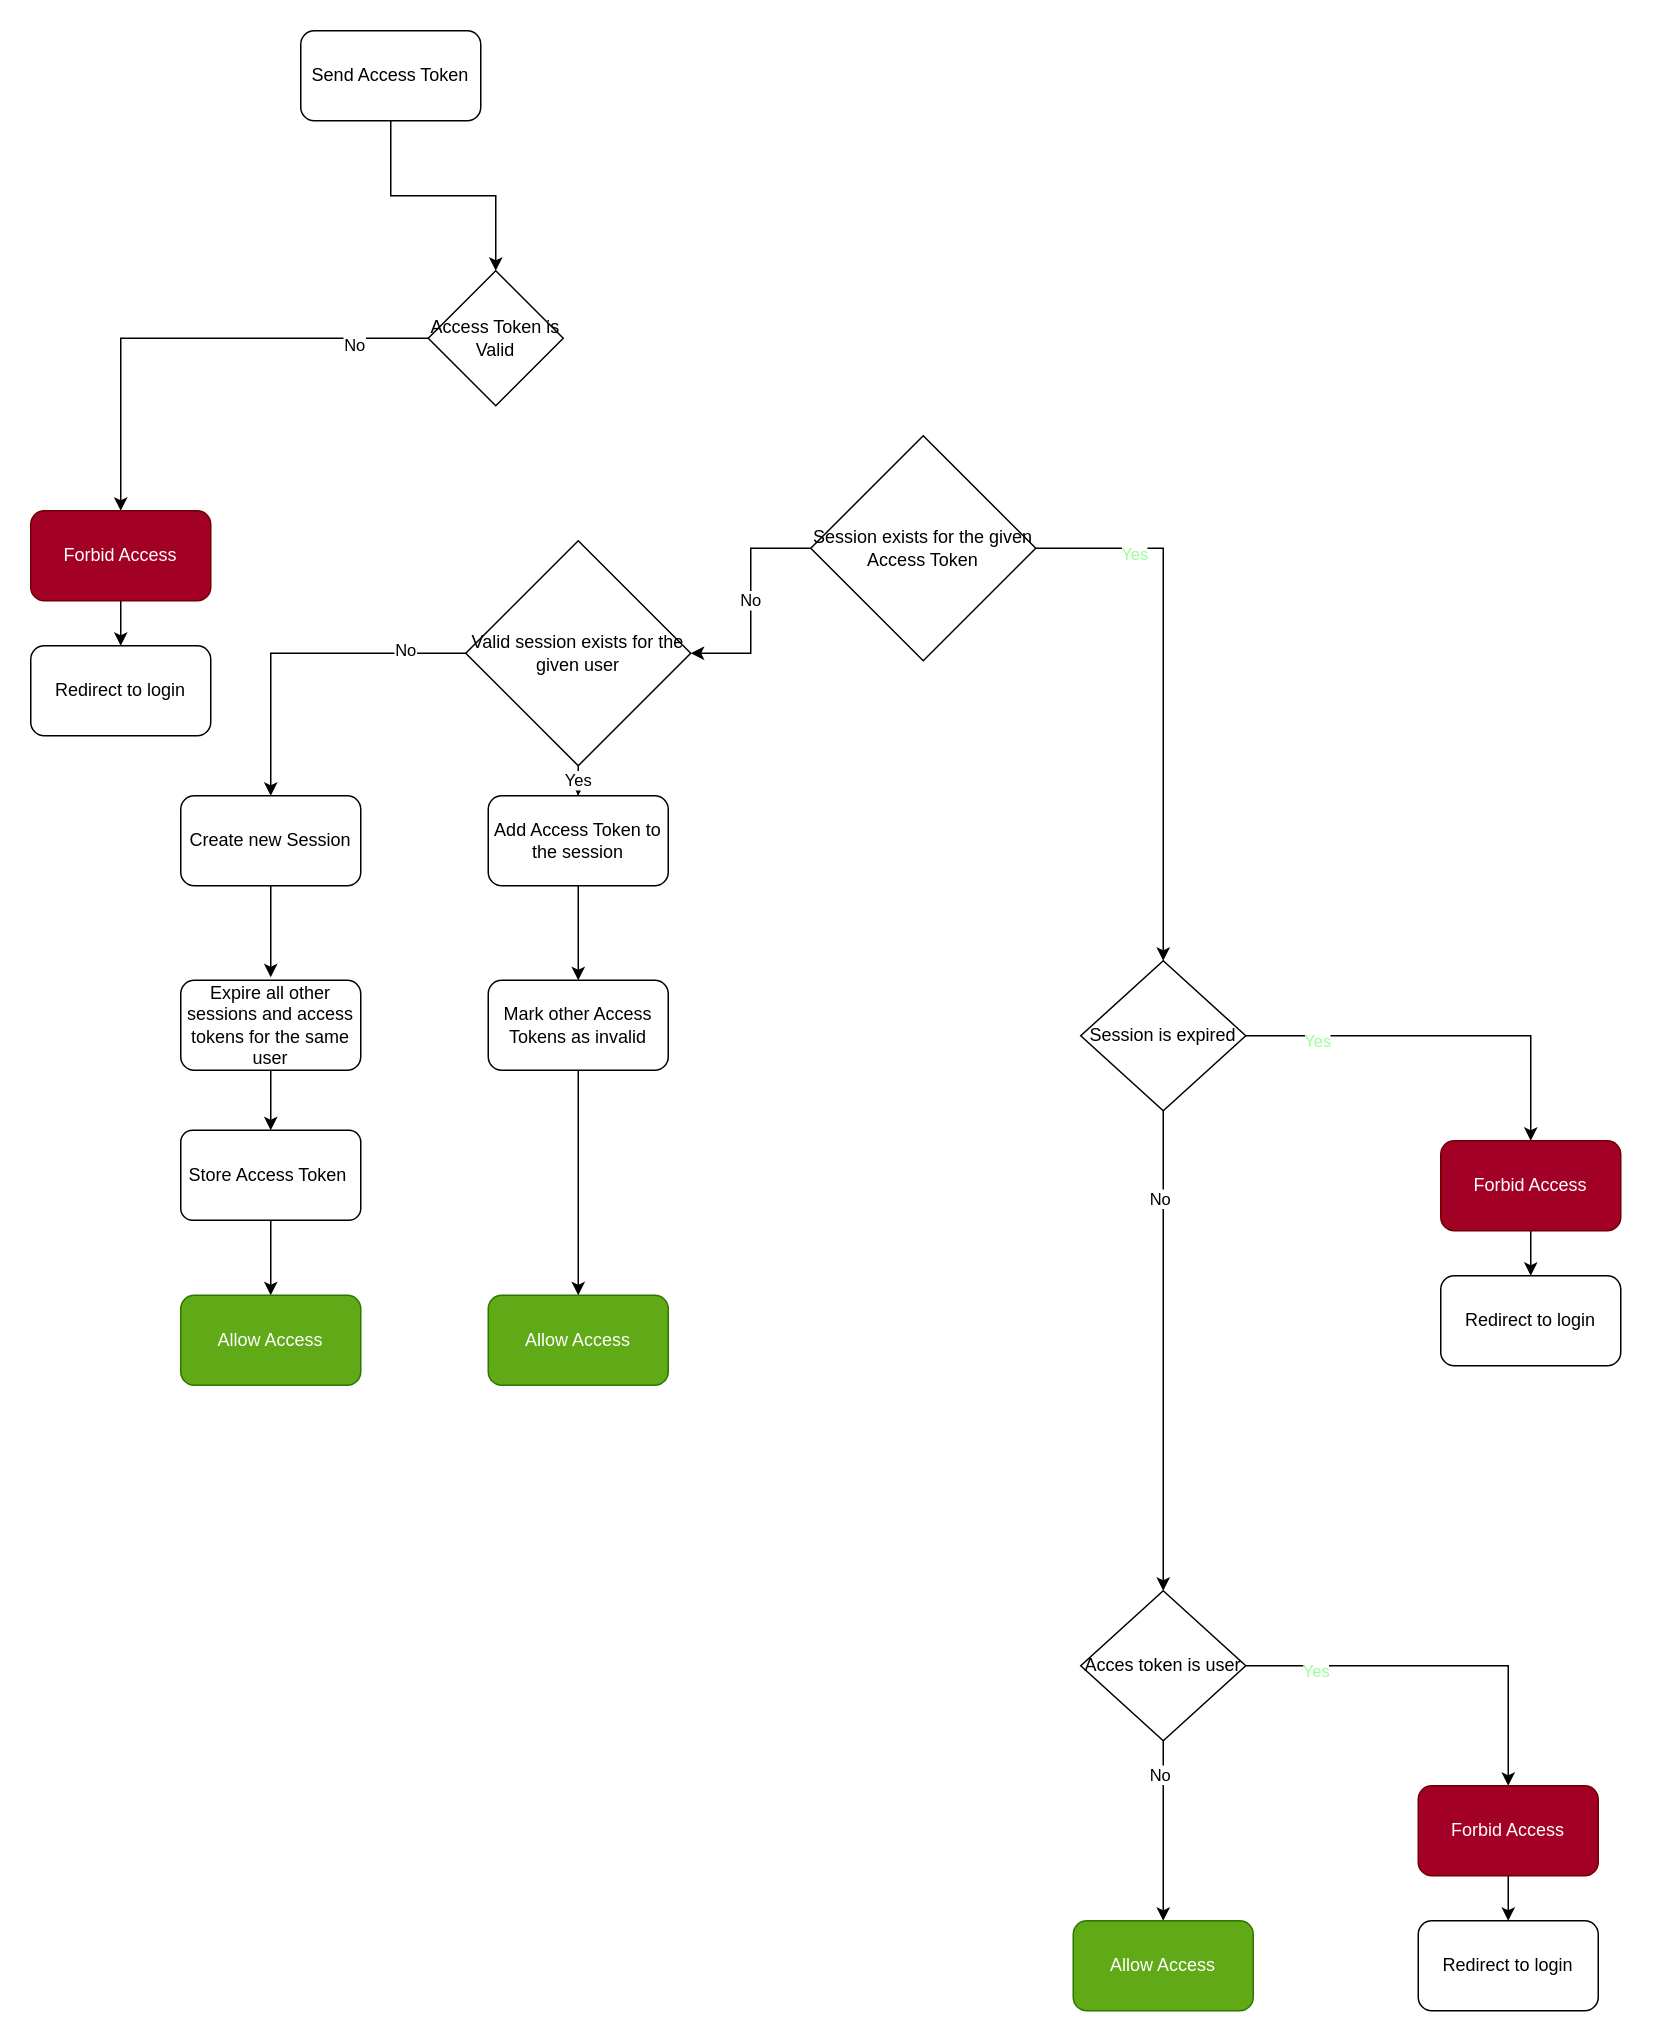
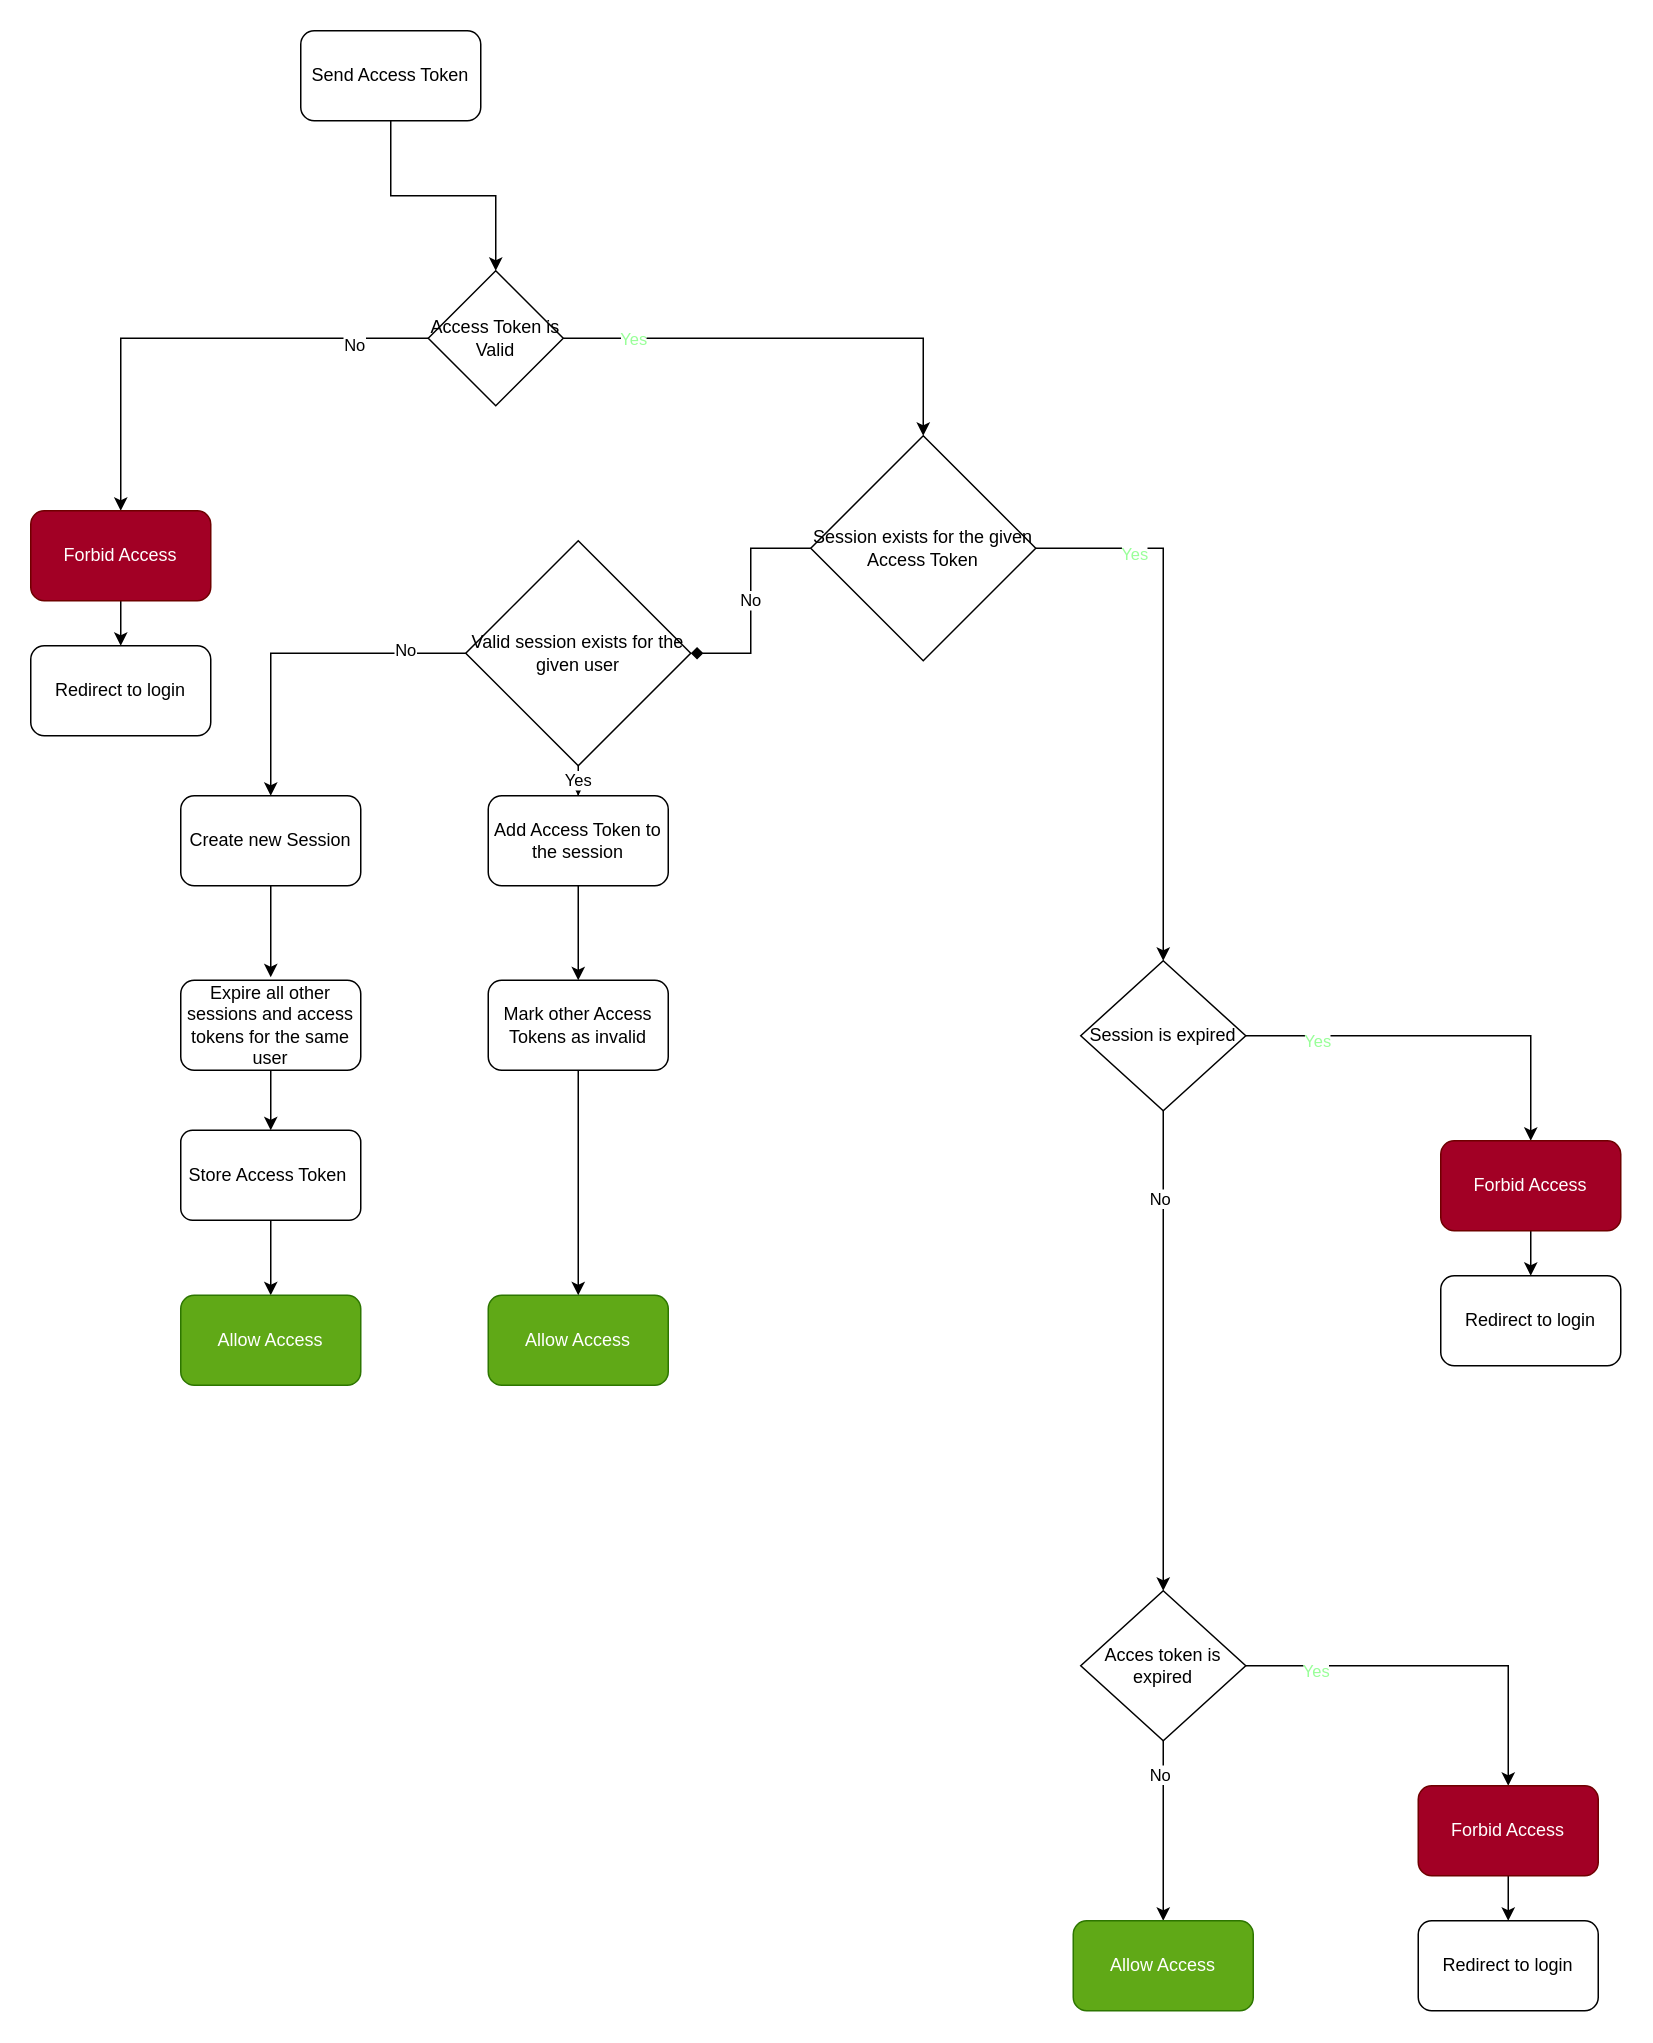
none -> (827, 338)
(702, 653) -> (703, 653)
(1163, 1666) -> (1163, 1666)
